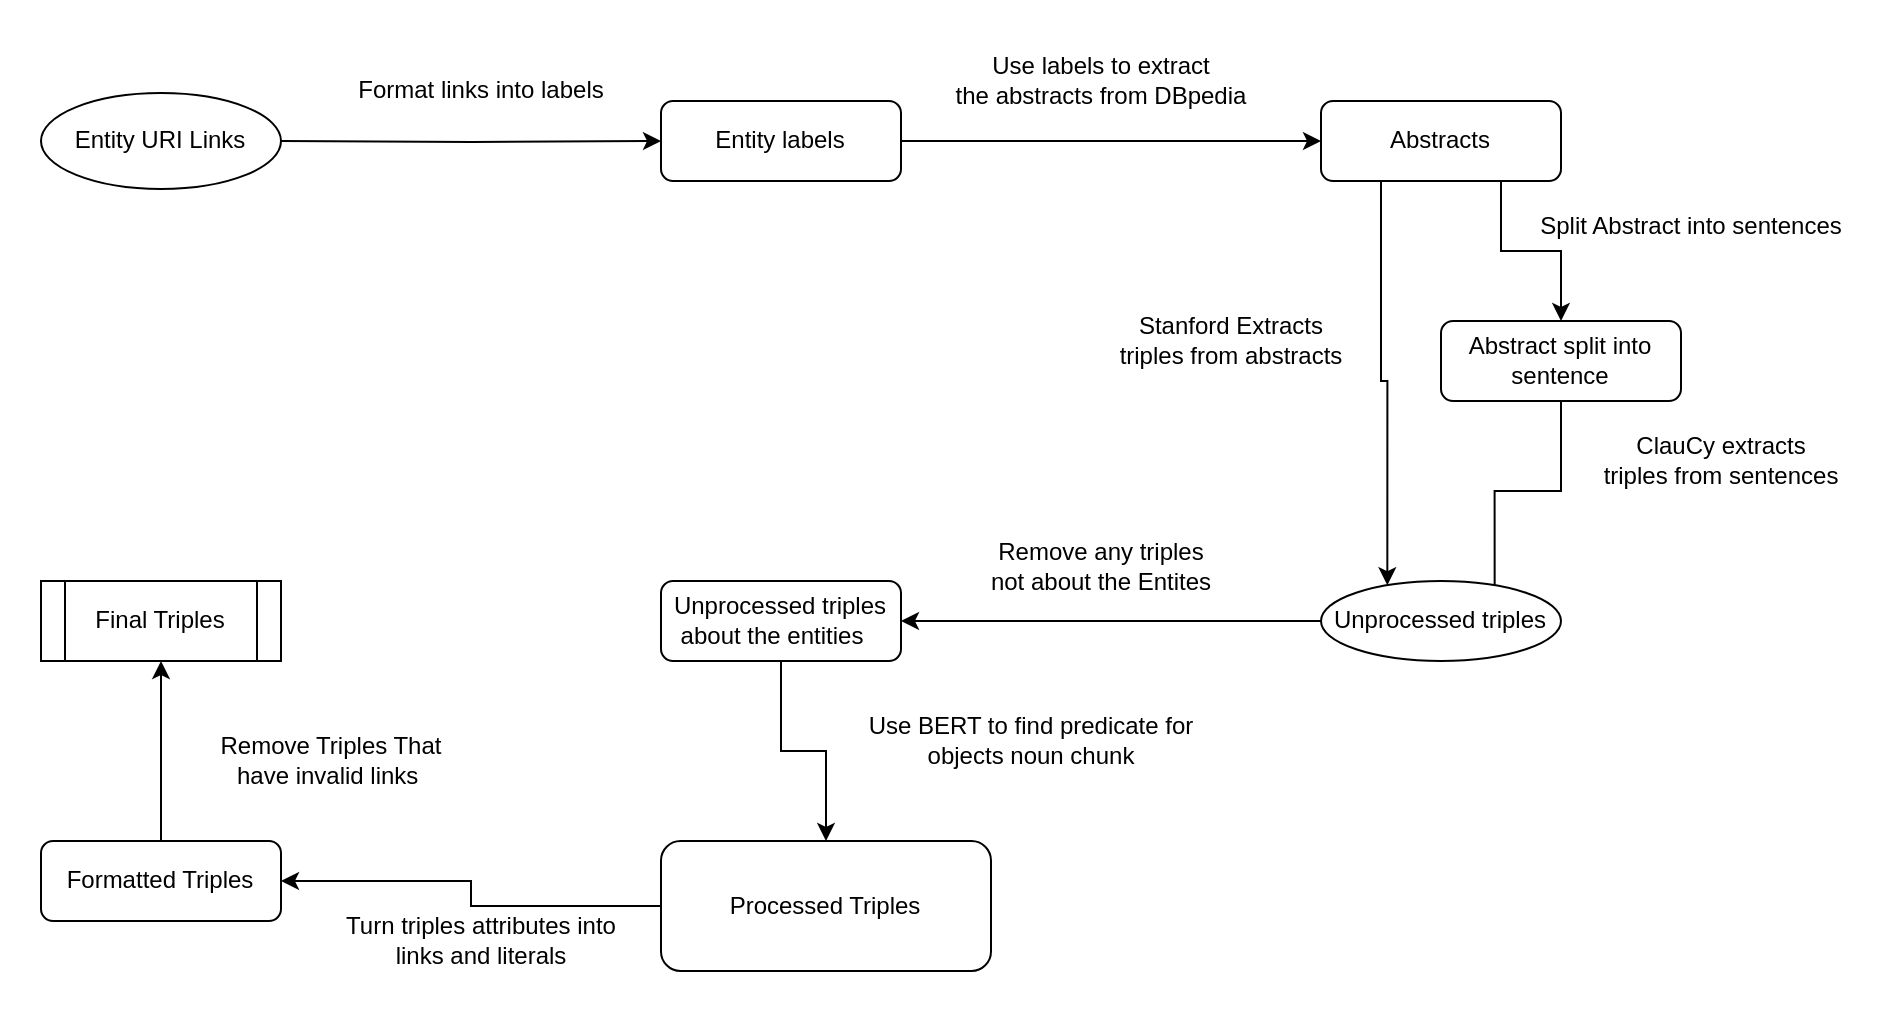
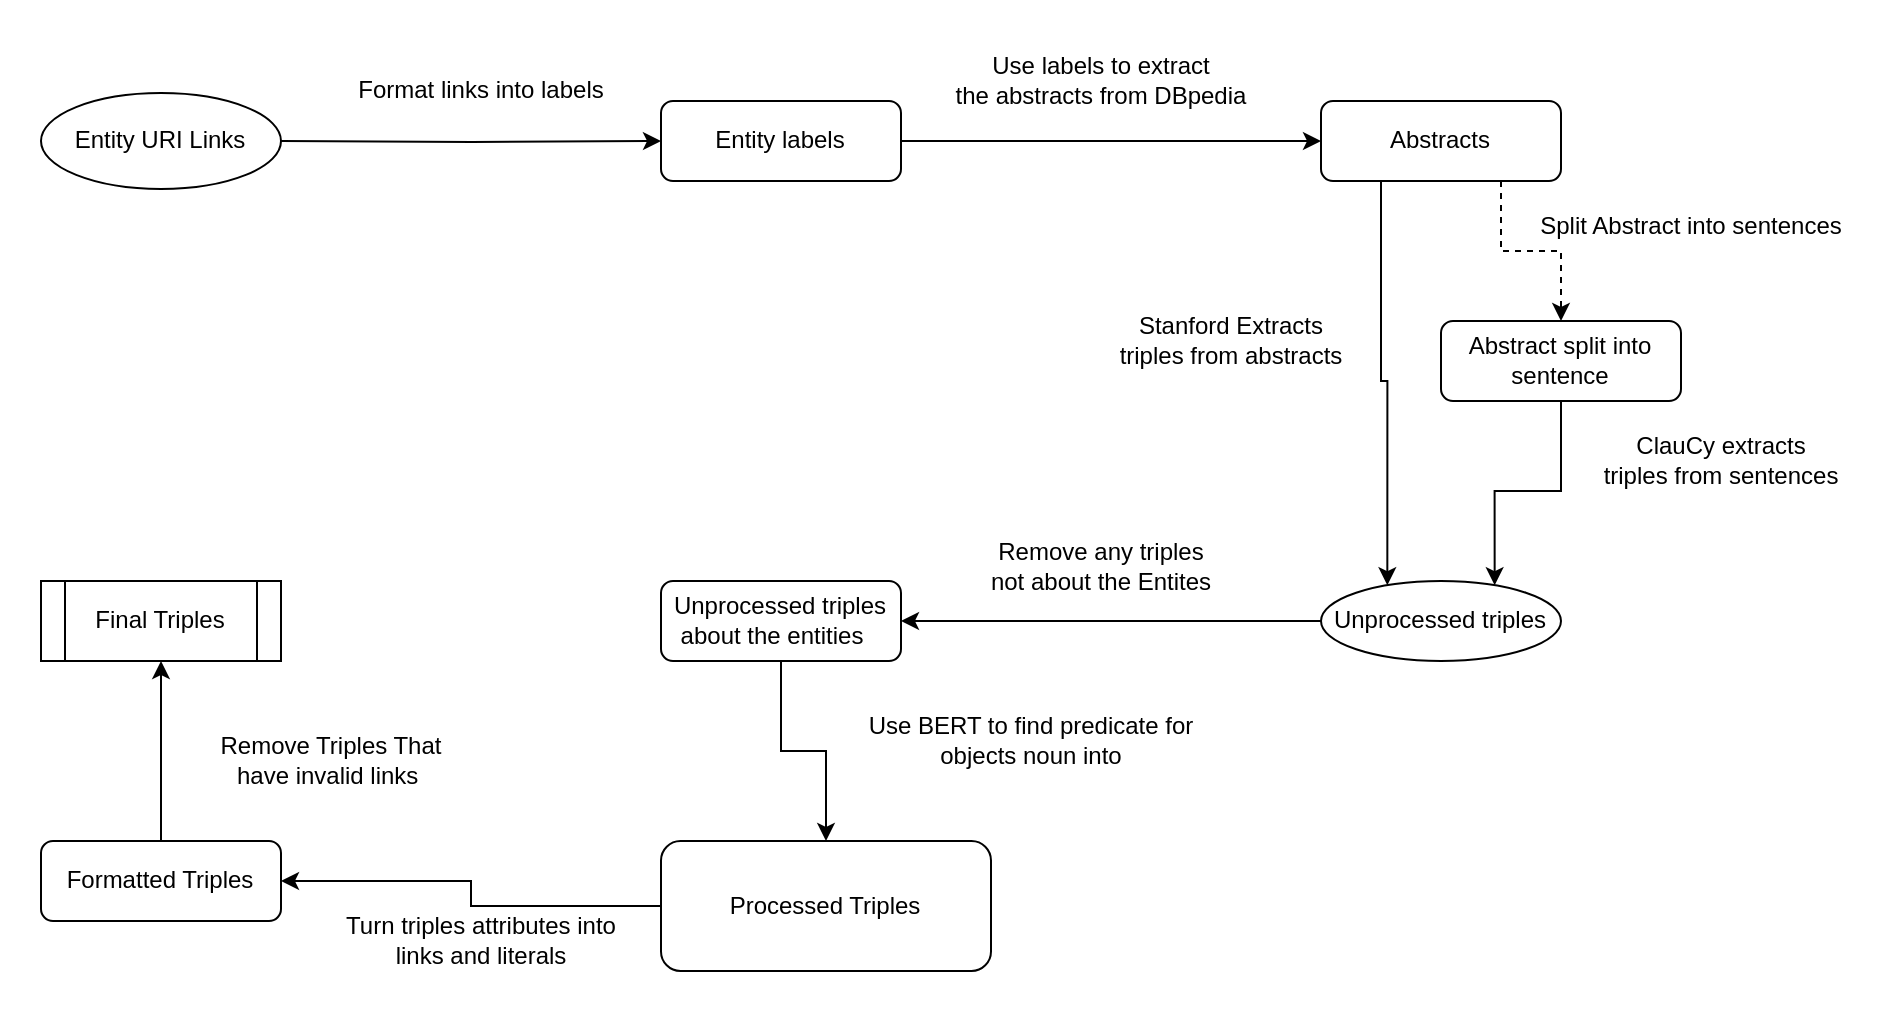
(1523, 251) -> (1523, 251)
(1495, 575) -> (1495, 570)
(1032, 741) -> (1032, 741)
